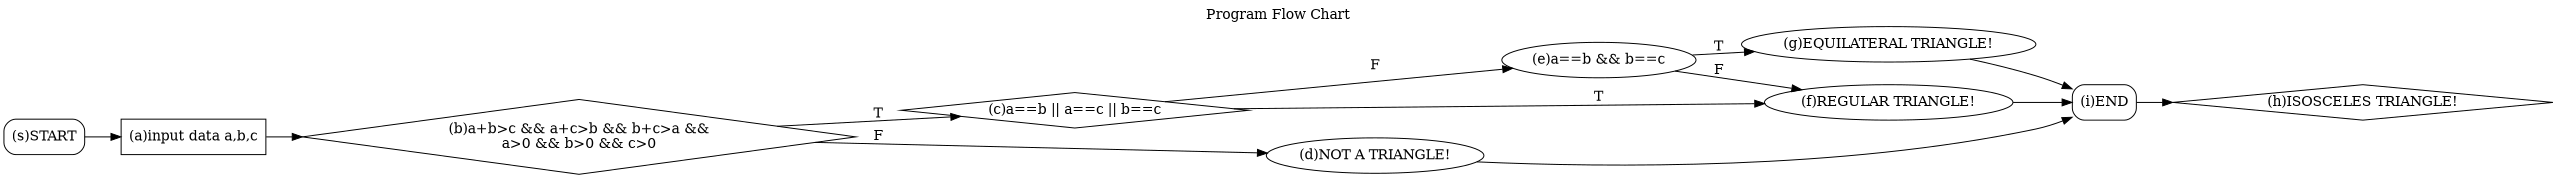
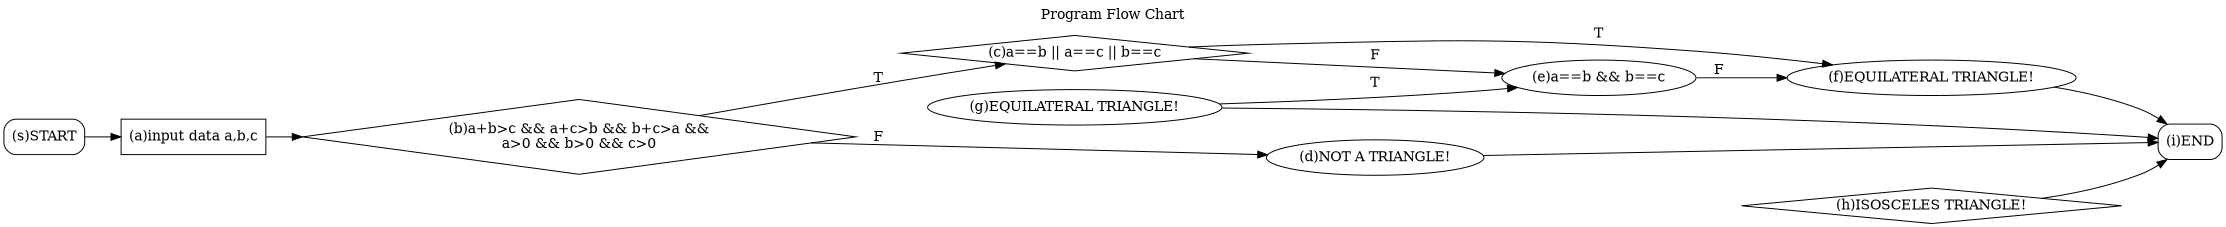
(1718, 54) -> (1363, 98)
(1889, 102) -> (1932, 78)
(2150, 102) -> (2102, 187)
